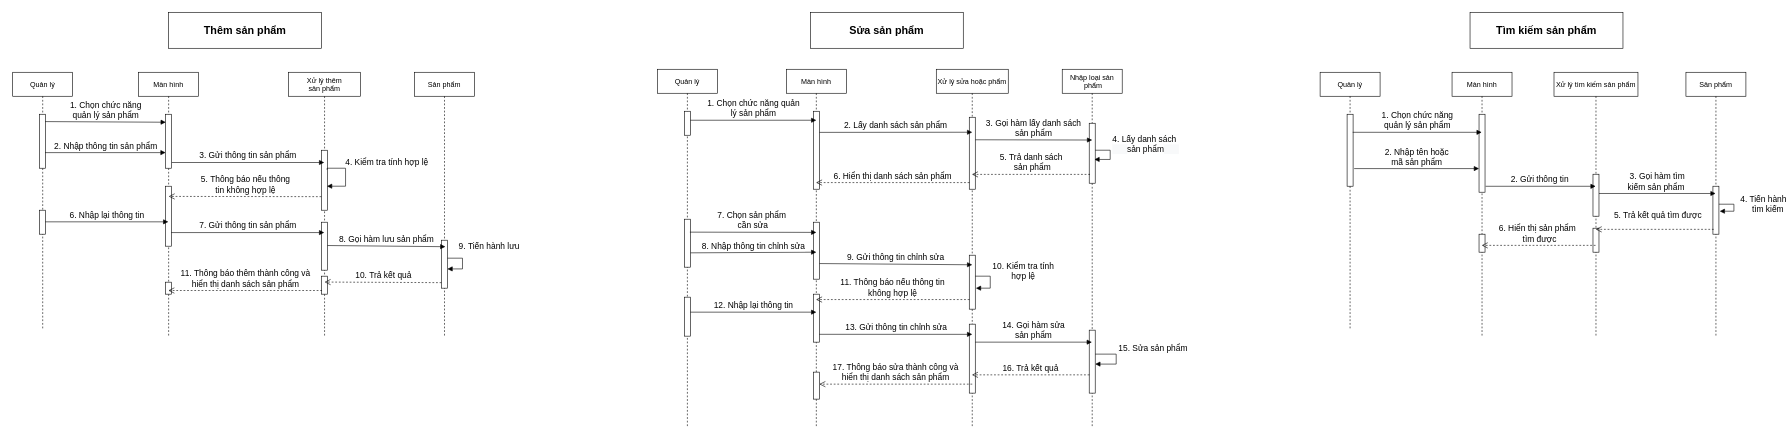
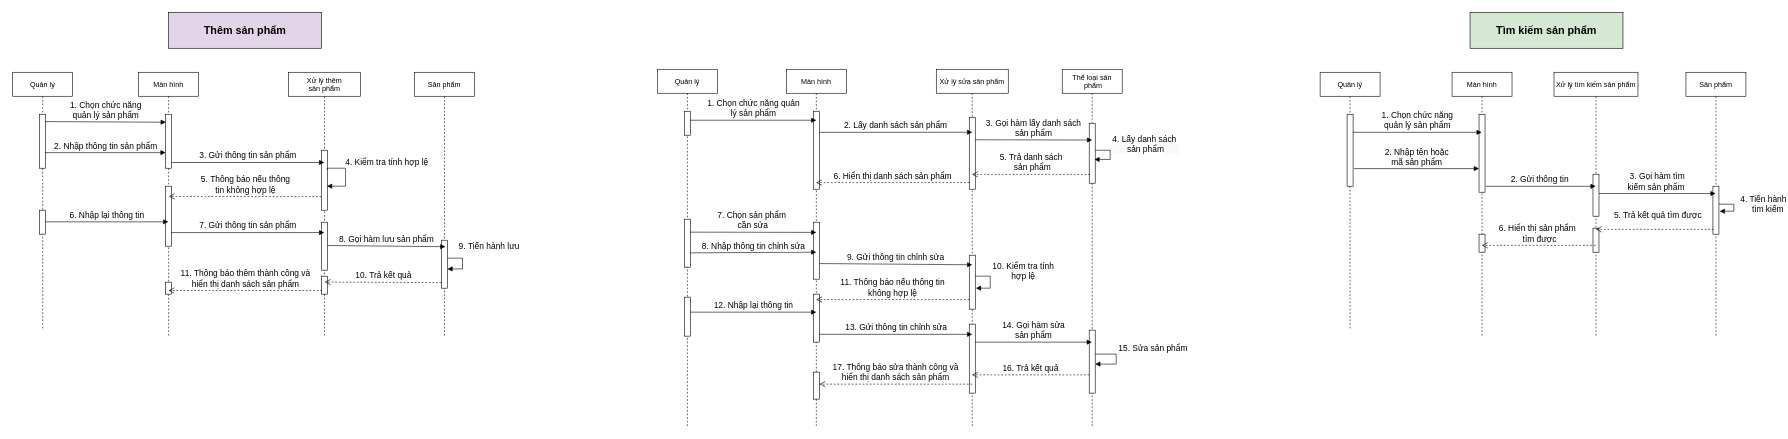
(245, 30) -> (245, 30)
(887, 30) -> none
(1547, 30) -> (1547, 30)
(1092, 77) -> (1092, 77)
(972, 82) -> (972, 82)
